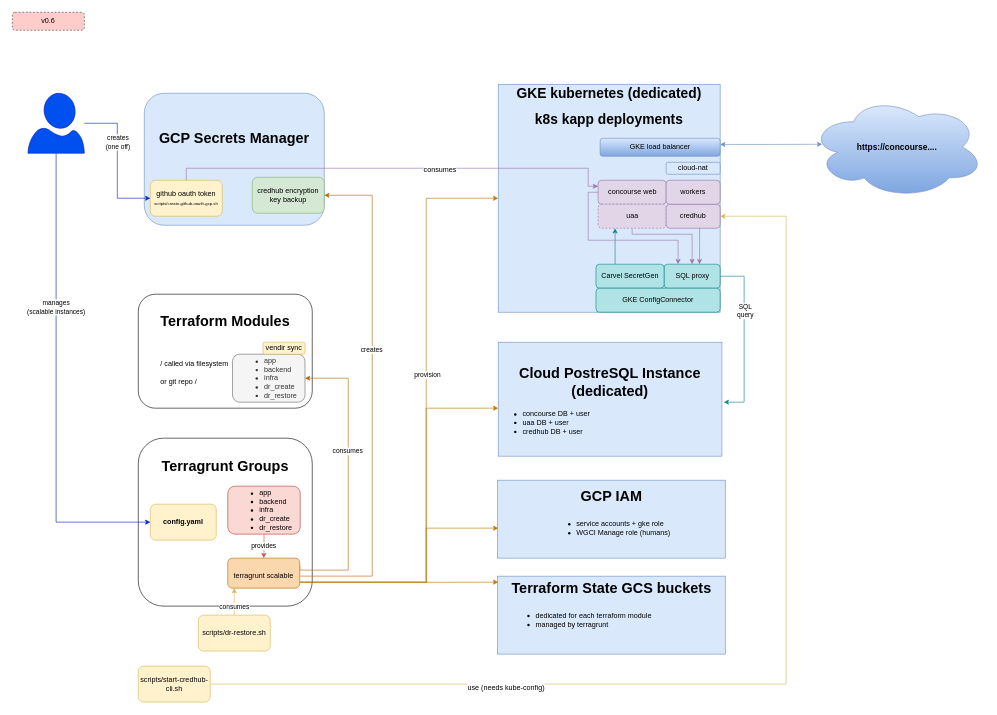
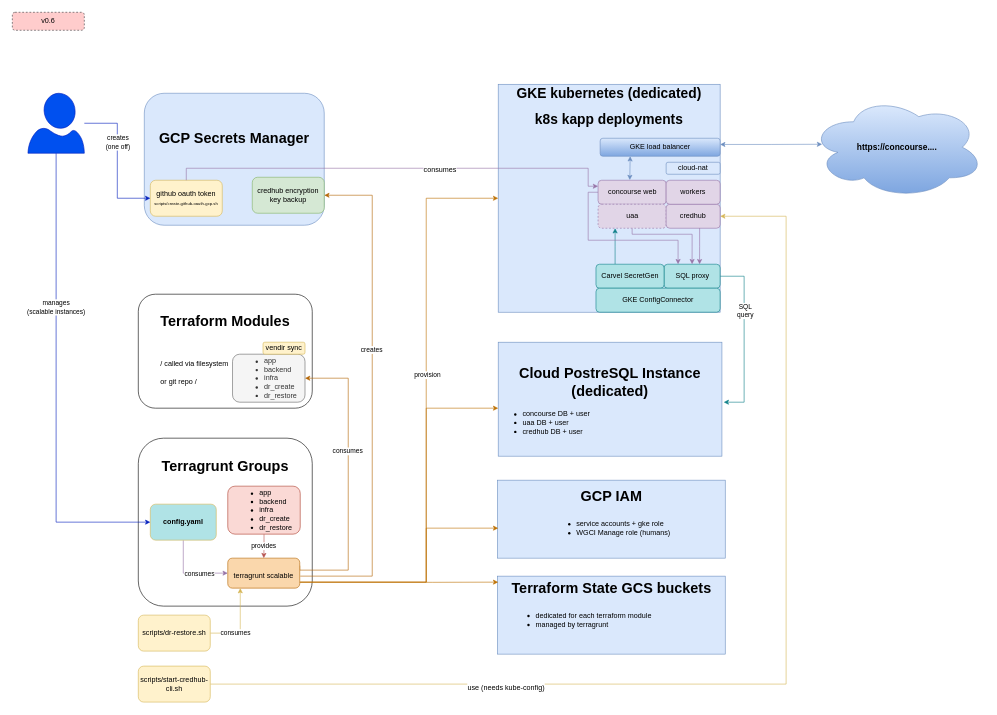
none -> (630, 175)
(183, 522) -> (183, 522)
none -> (202, 573)
(234, 633) -> (174, 633)
